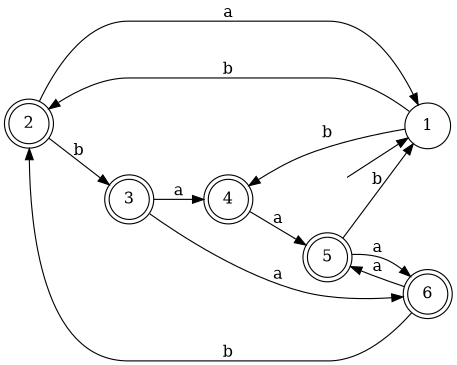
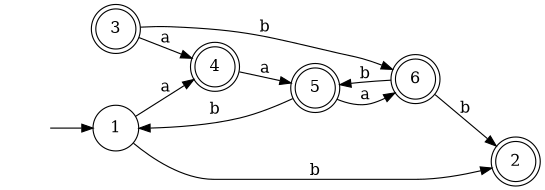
(224, 21) -> none
(327, 133) -> (165, 87)
(75, 158) -> none
(378, 267) -> (365, 74)
(278, 275) -> (265, 27)
